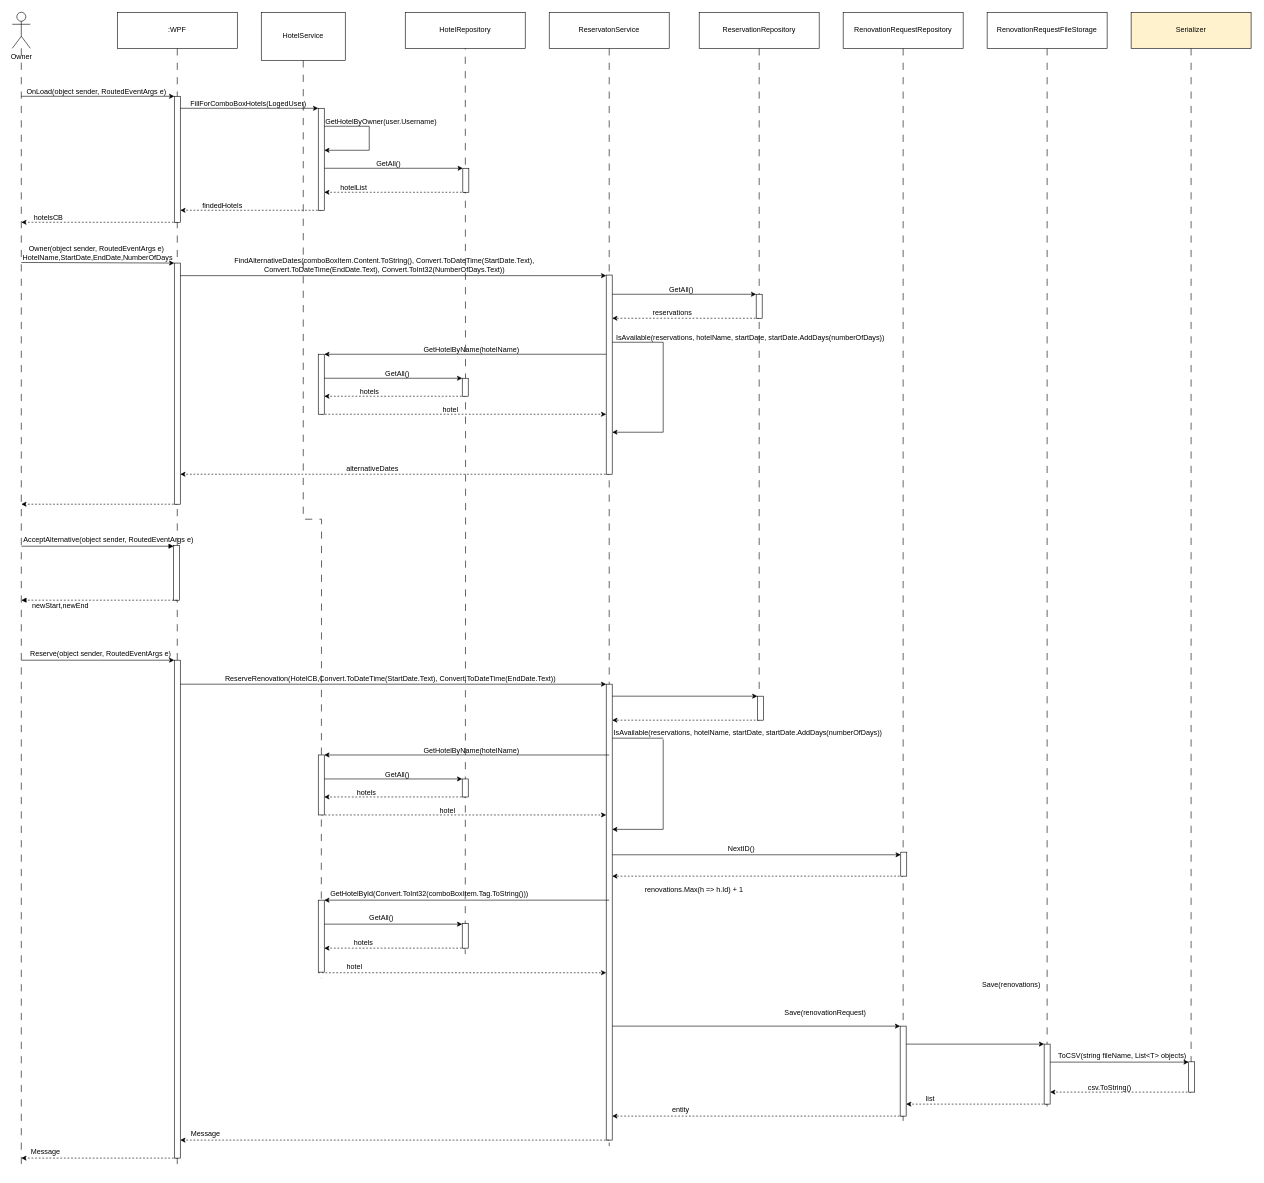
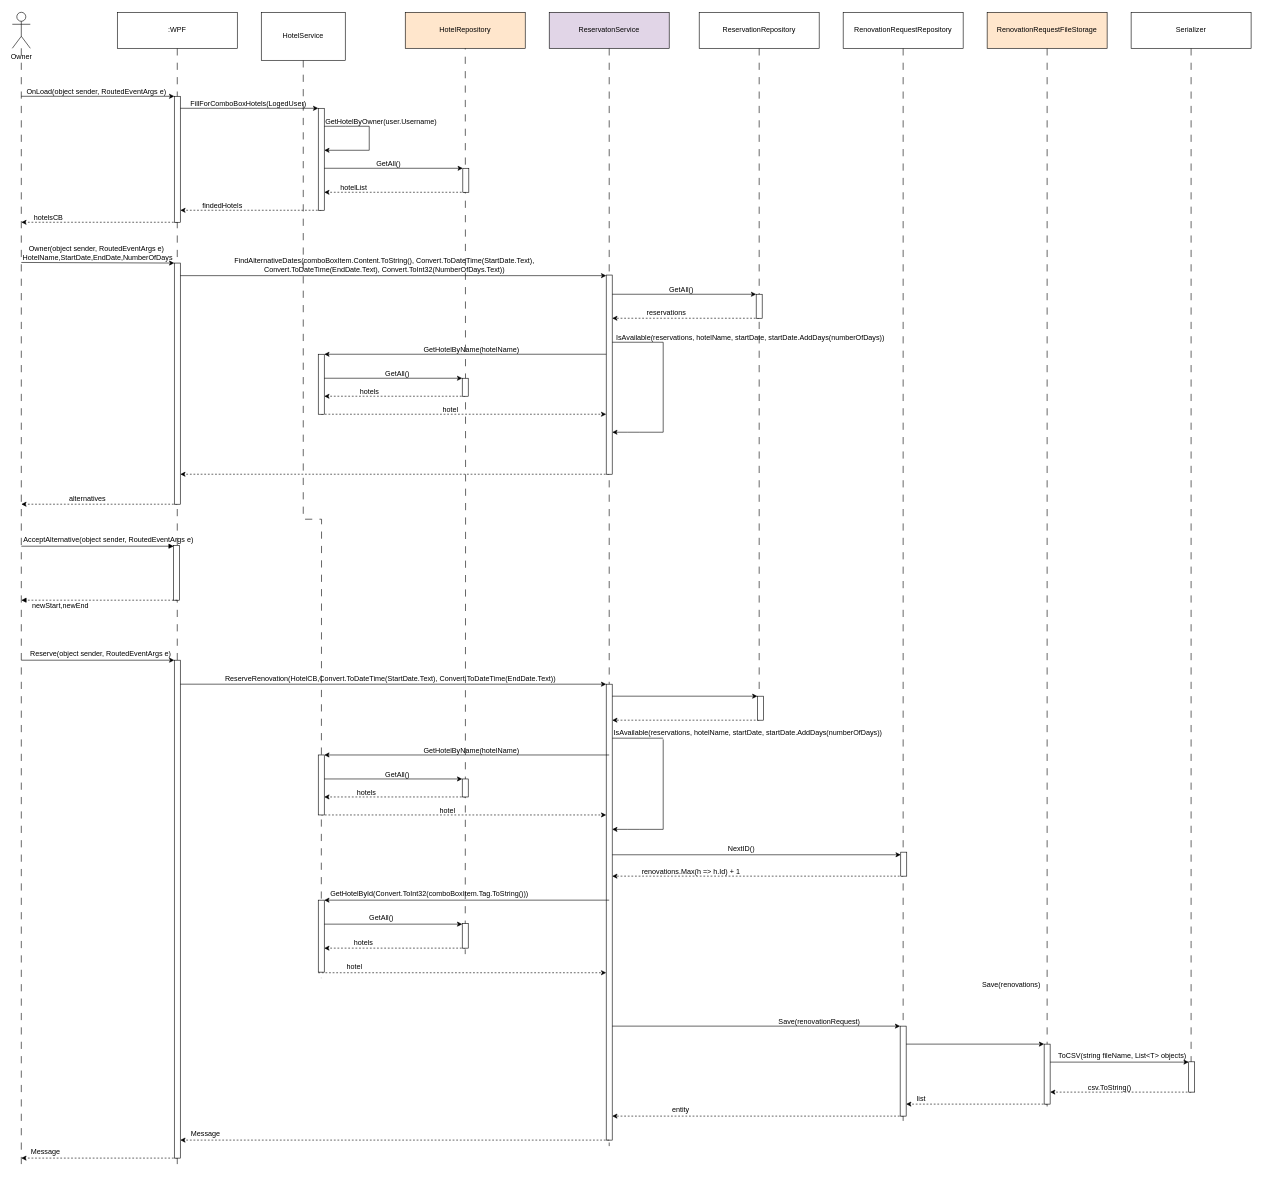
(465, 30) -> (465, 30)
(609, 30) -> (609, 30)
(1047, 30) -> (1047, 30)
(1191, 30) -> (1191, 30)
(672, 313) -> (666, 313)
(372, 469) -> none
none -> (87, 499)
(694, 890) -> (691, 872)
(825, 1013) -> (819, 1022)
(930, 1100) -> (921, 1100)
